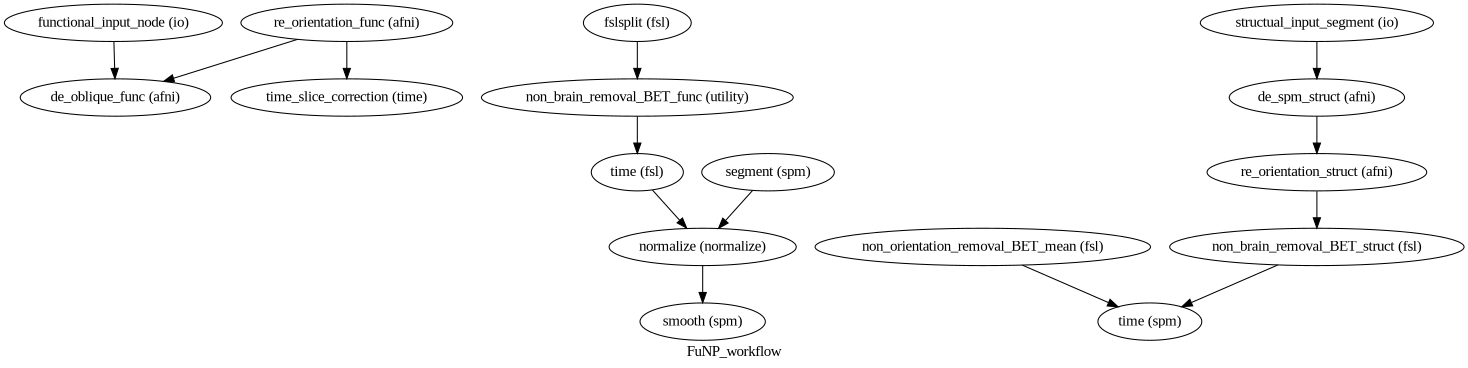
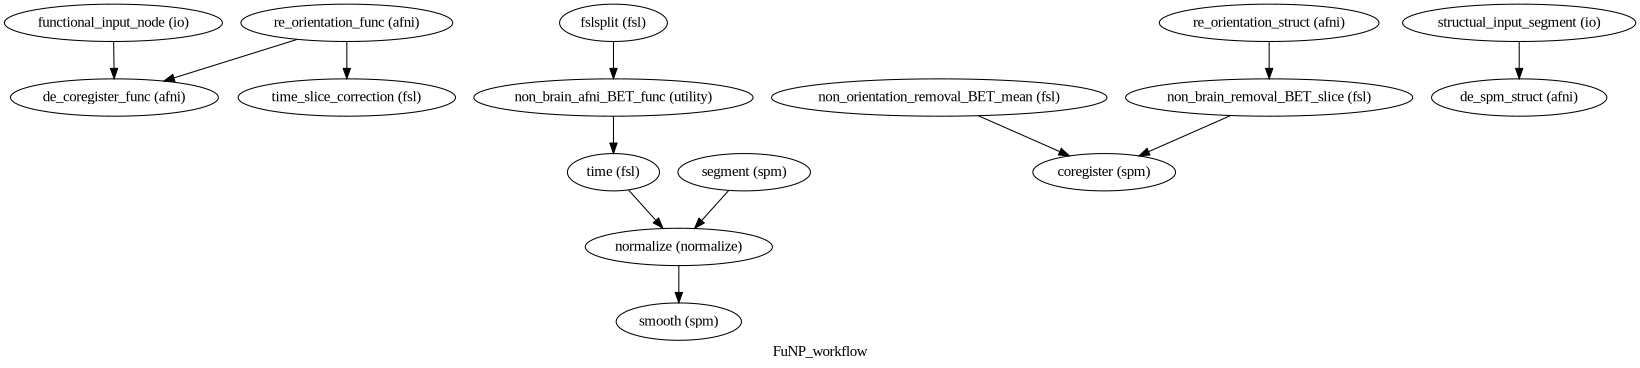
(115, 98) -> (114, 98)
(347, 98) -> (347, 98)
(637, 98) -> (613, 98)
(1317, 130) -> none
(1317, 247) -> (1269, 98)
(1150, 322) -> (1104, 172)
